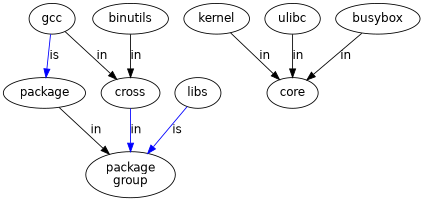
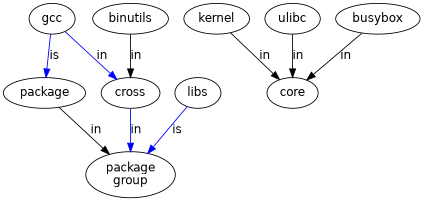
(88, 52) -> (88, 52)
